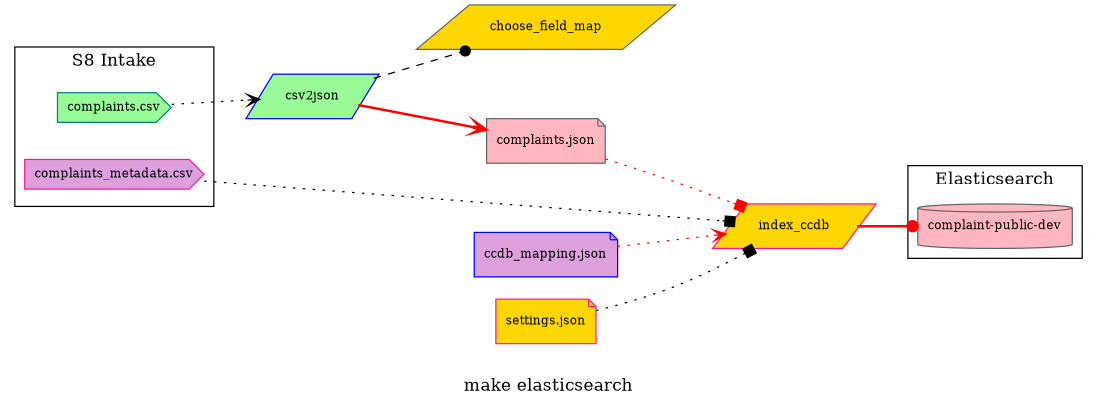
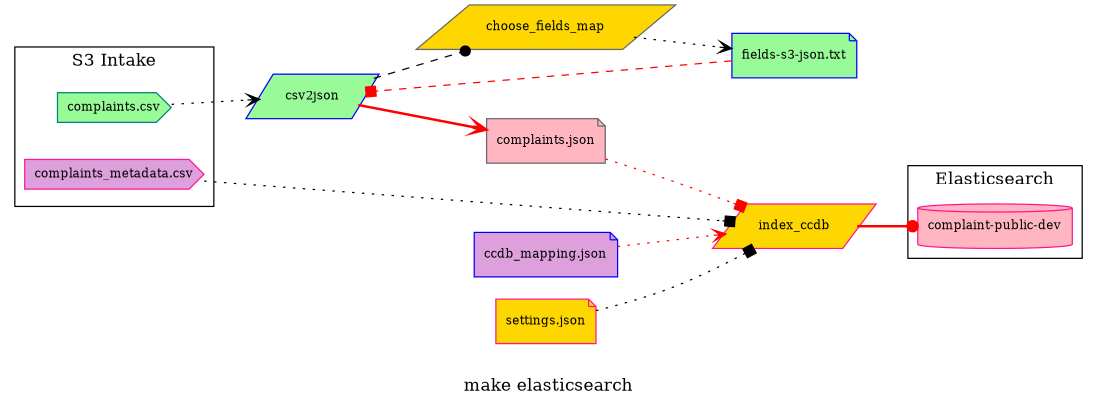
(546, 27) -> (546, 27)
none -> (794, 56)
(114, 61) -> (114, 61)
(995, 226) -> (995, 226)
